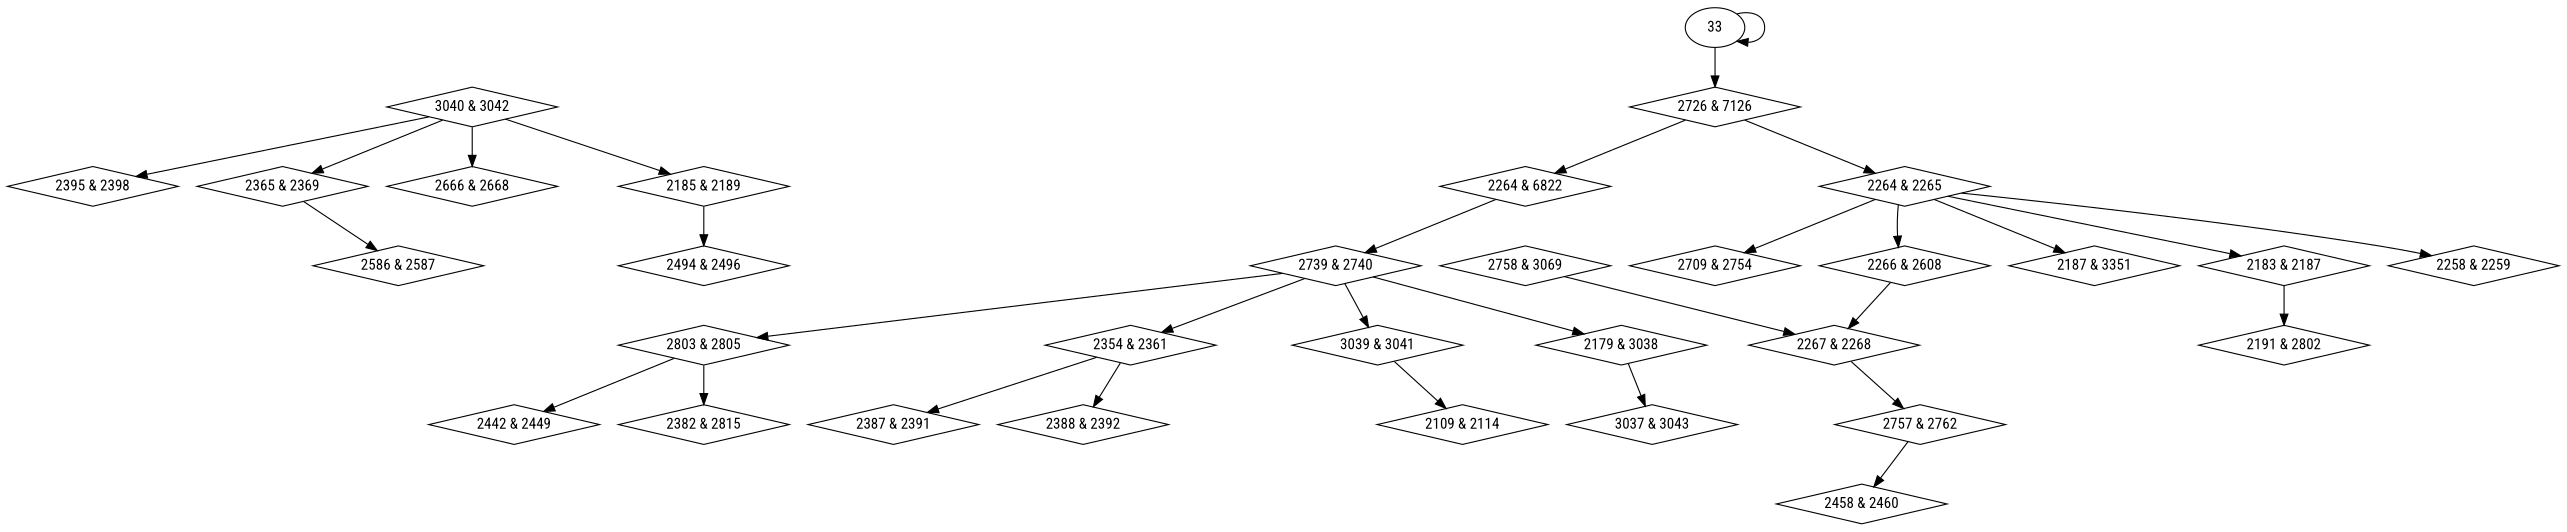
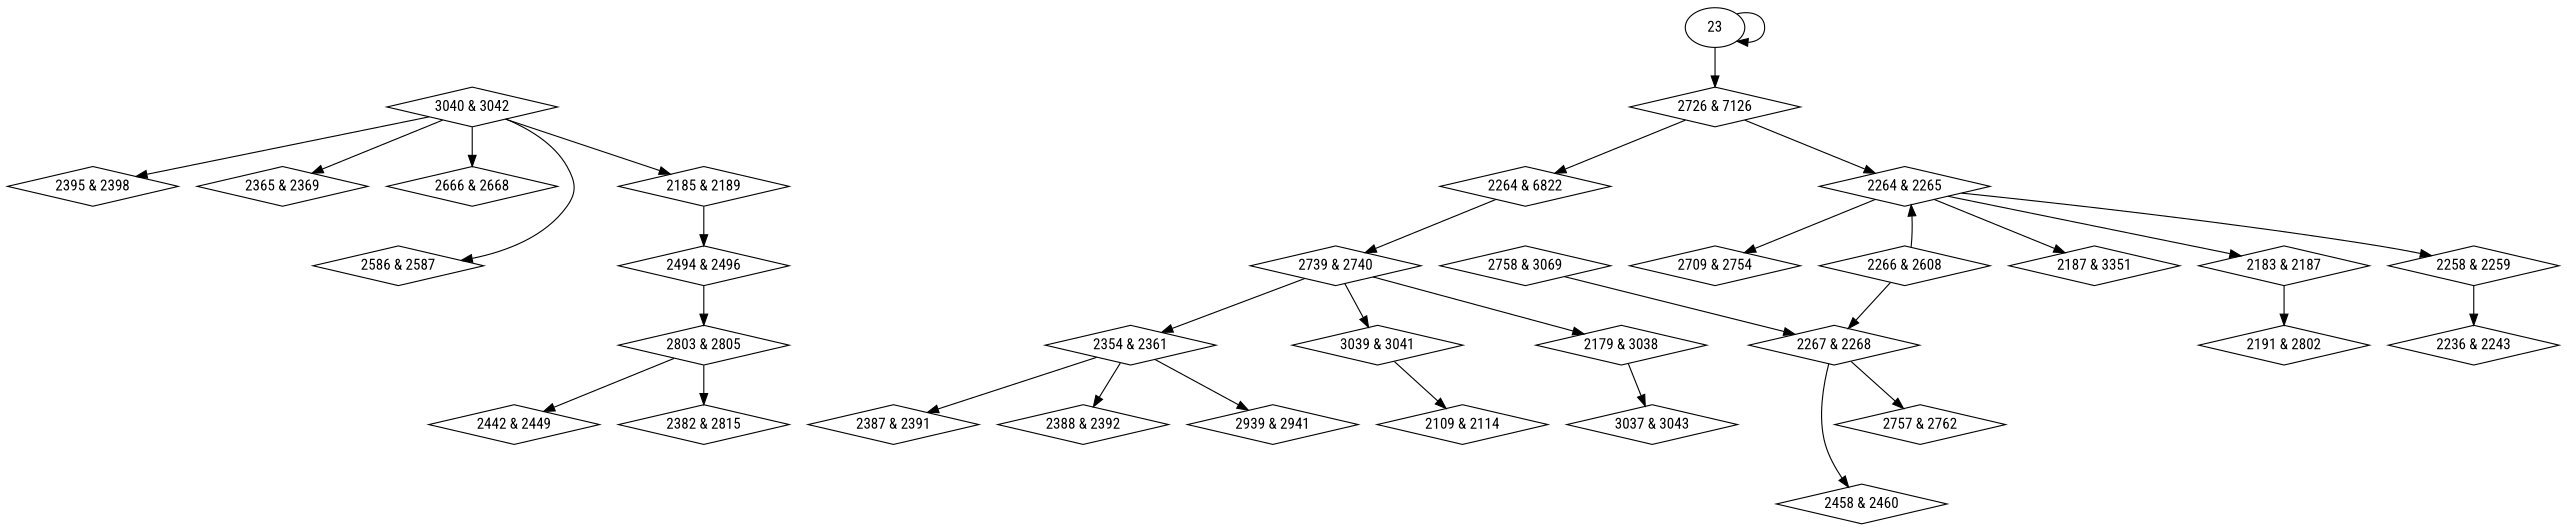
(1715, 28) -> (1715, 28)
(1897, 221) -> (1912, 232)
(336, 223) -> (570, 202)
(1025, 305) -> (704, 300)
none -> (2474, 345)
none -> (1273, 425)
(1894, 460) -> (1822, 423)
